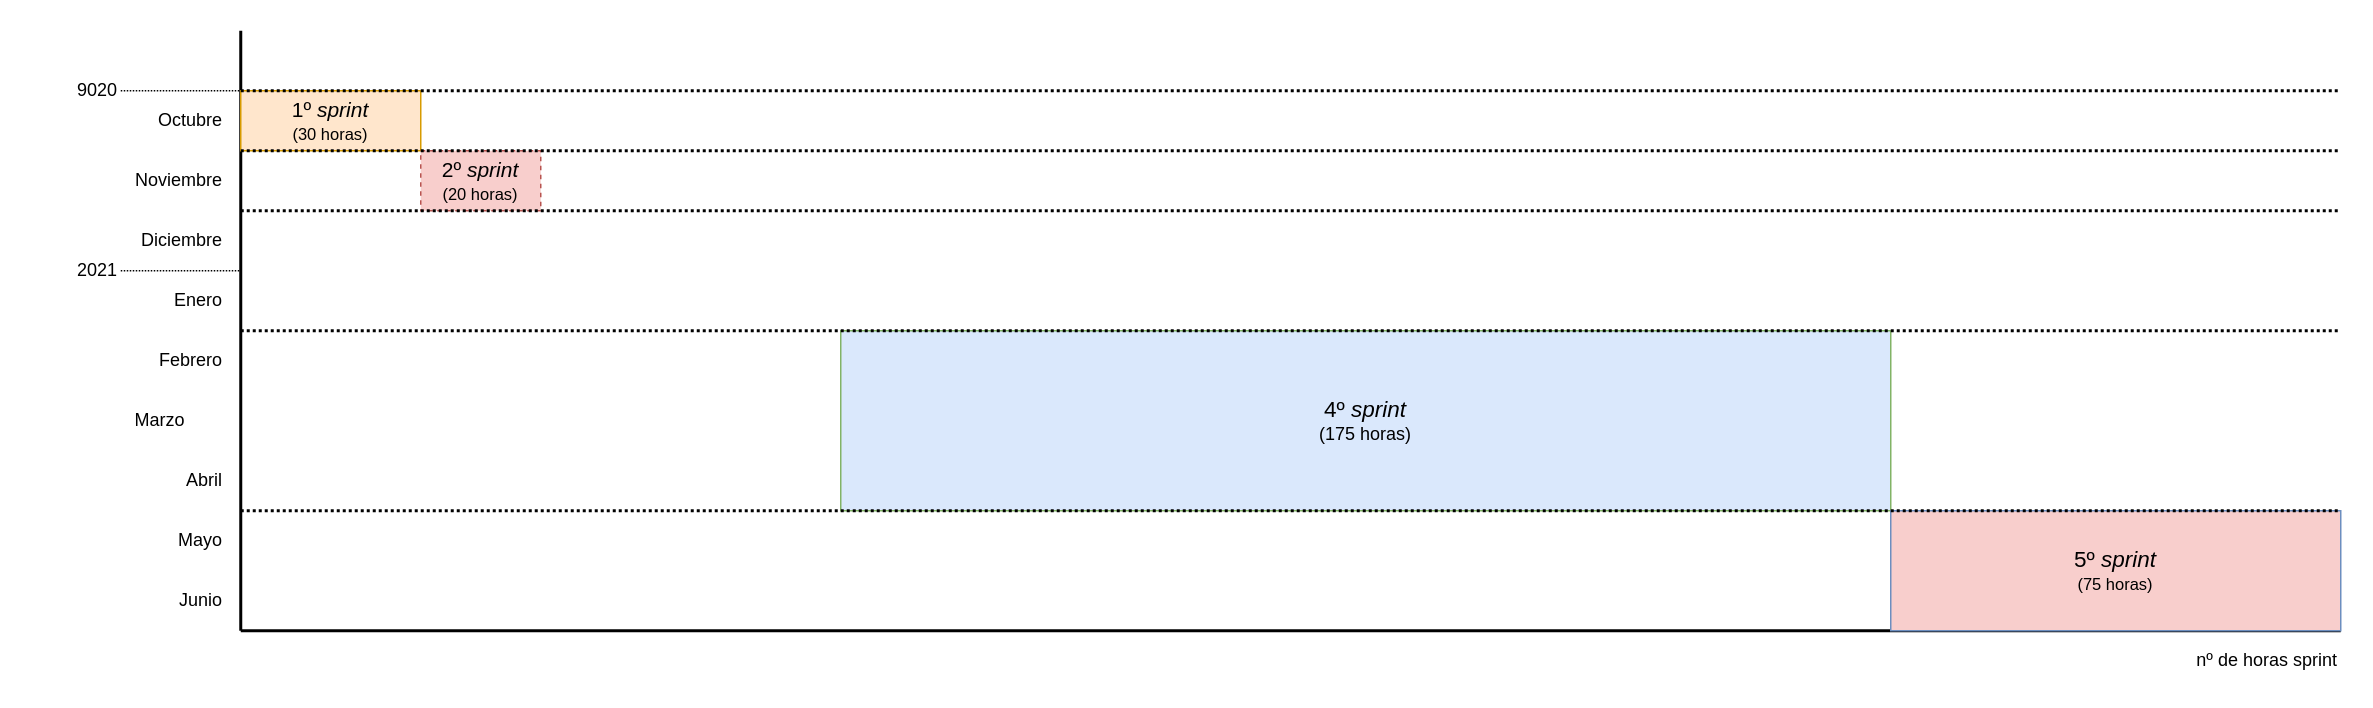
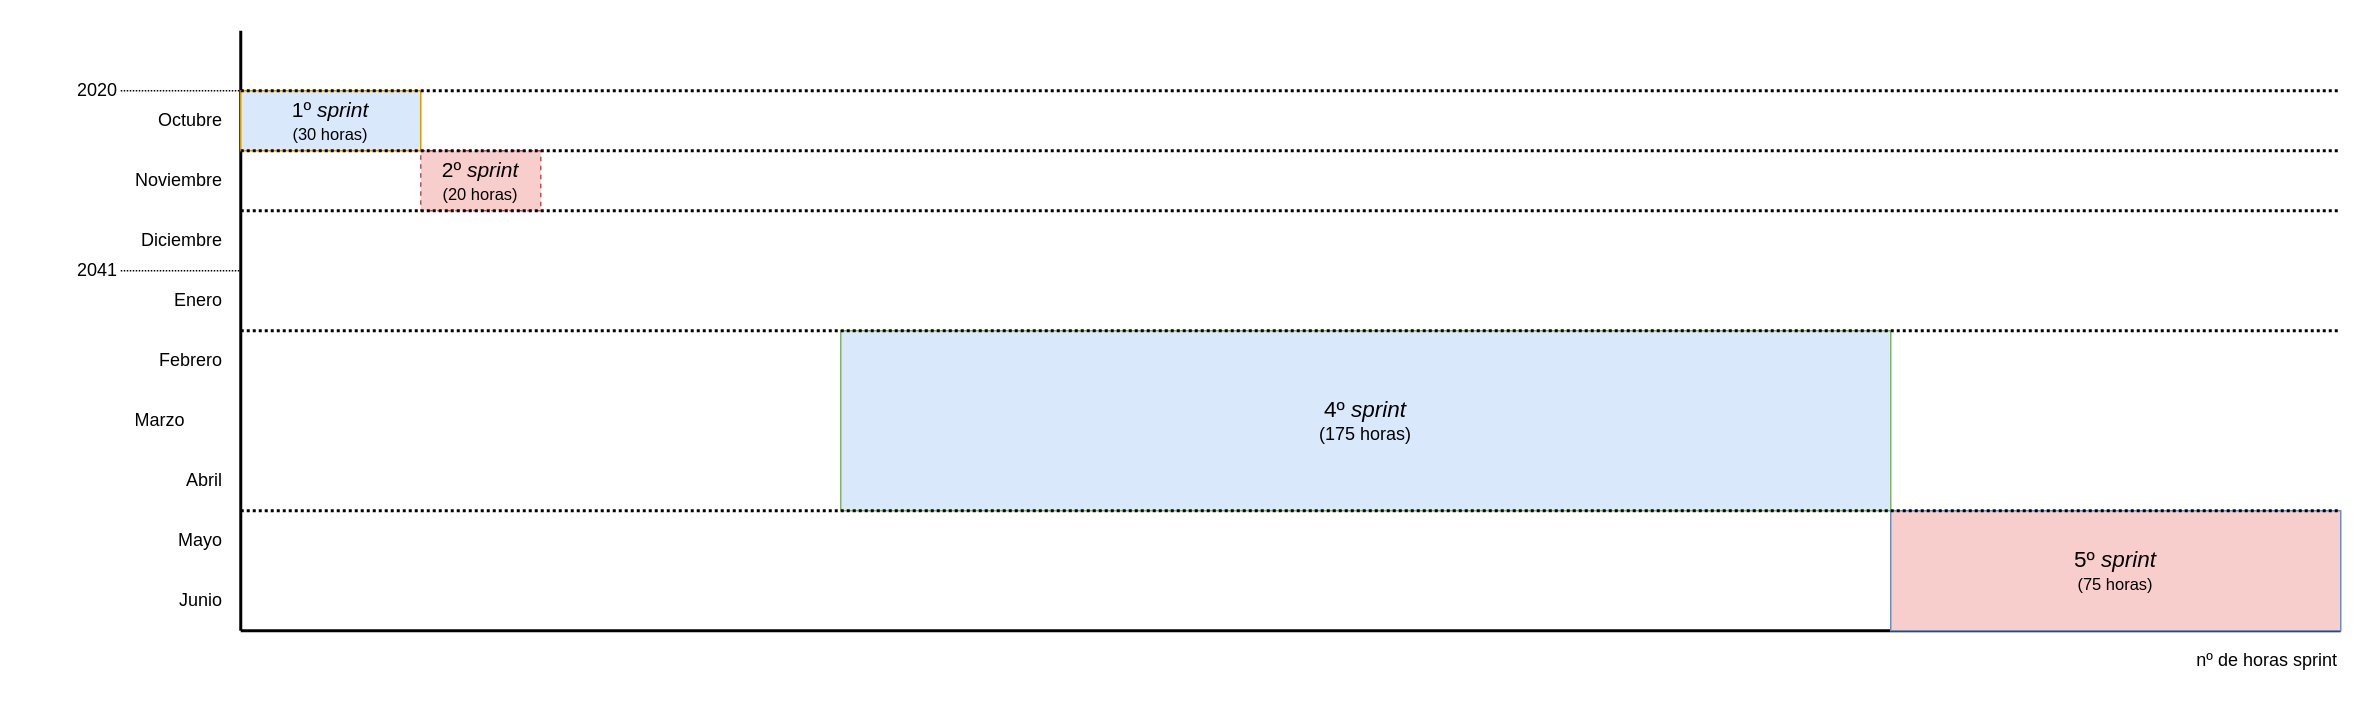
(98, 91) -> (98, 91)
(331, 121) -> (331, 121)
(98, 271) -> (98, 271)
